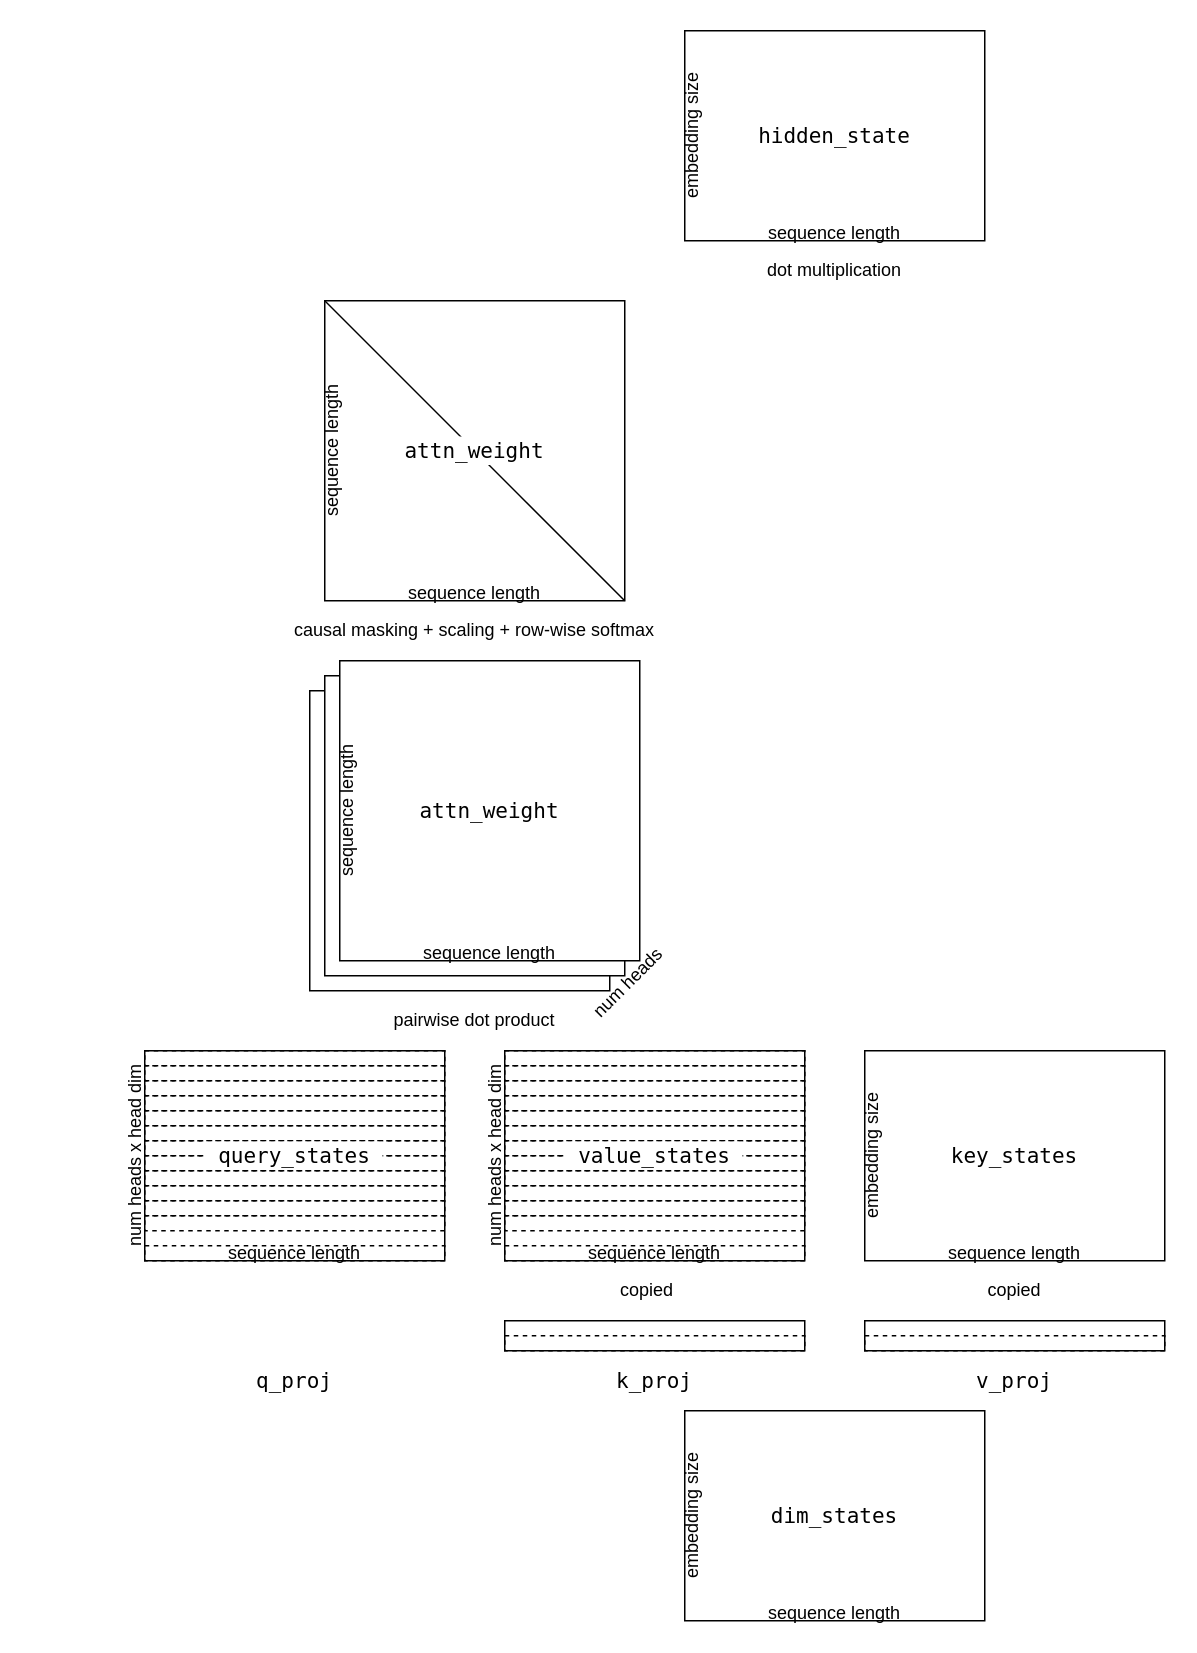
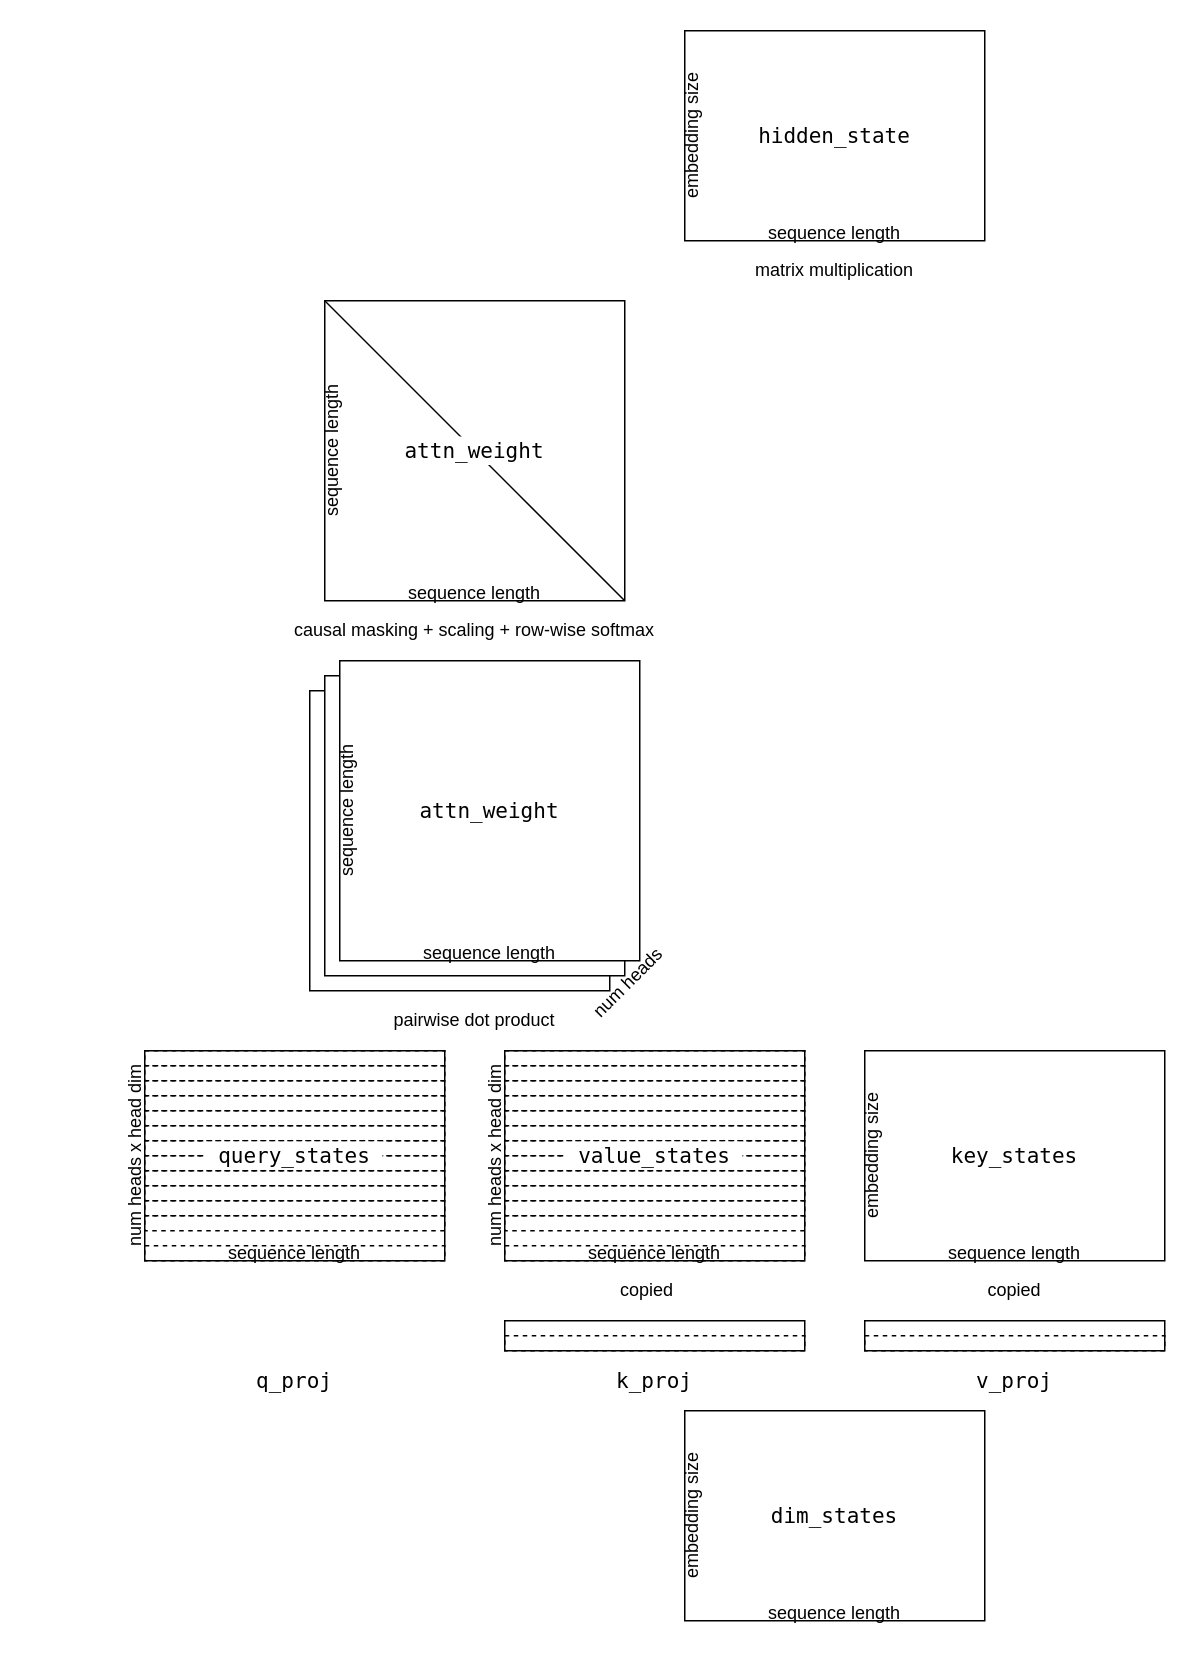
(835, 271) -> (835, 271)
